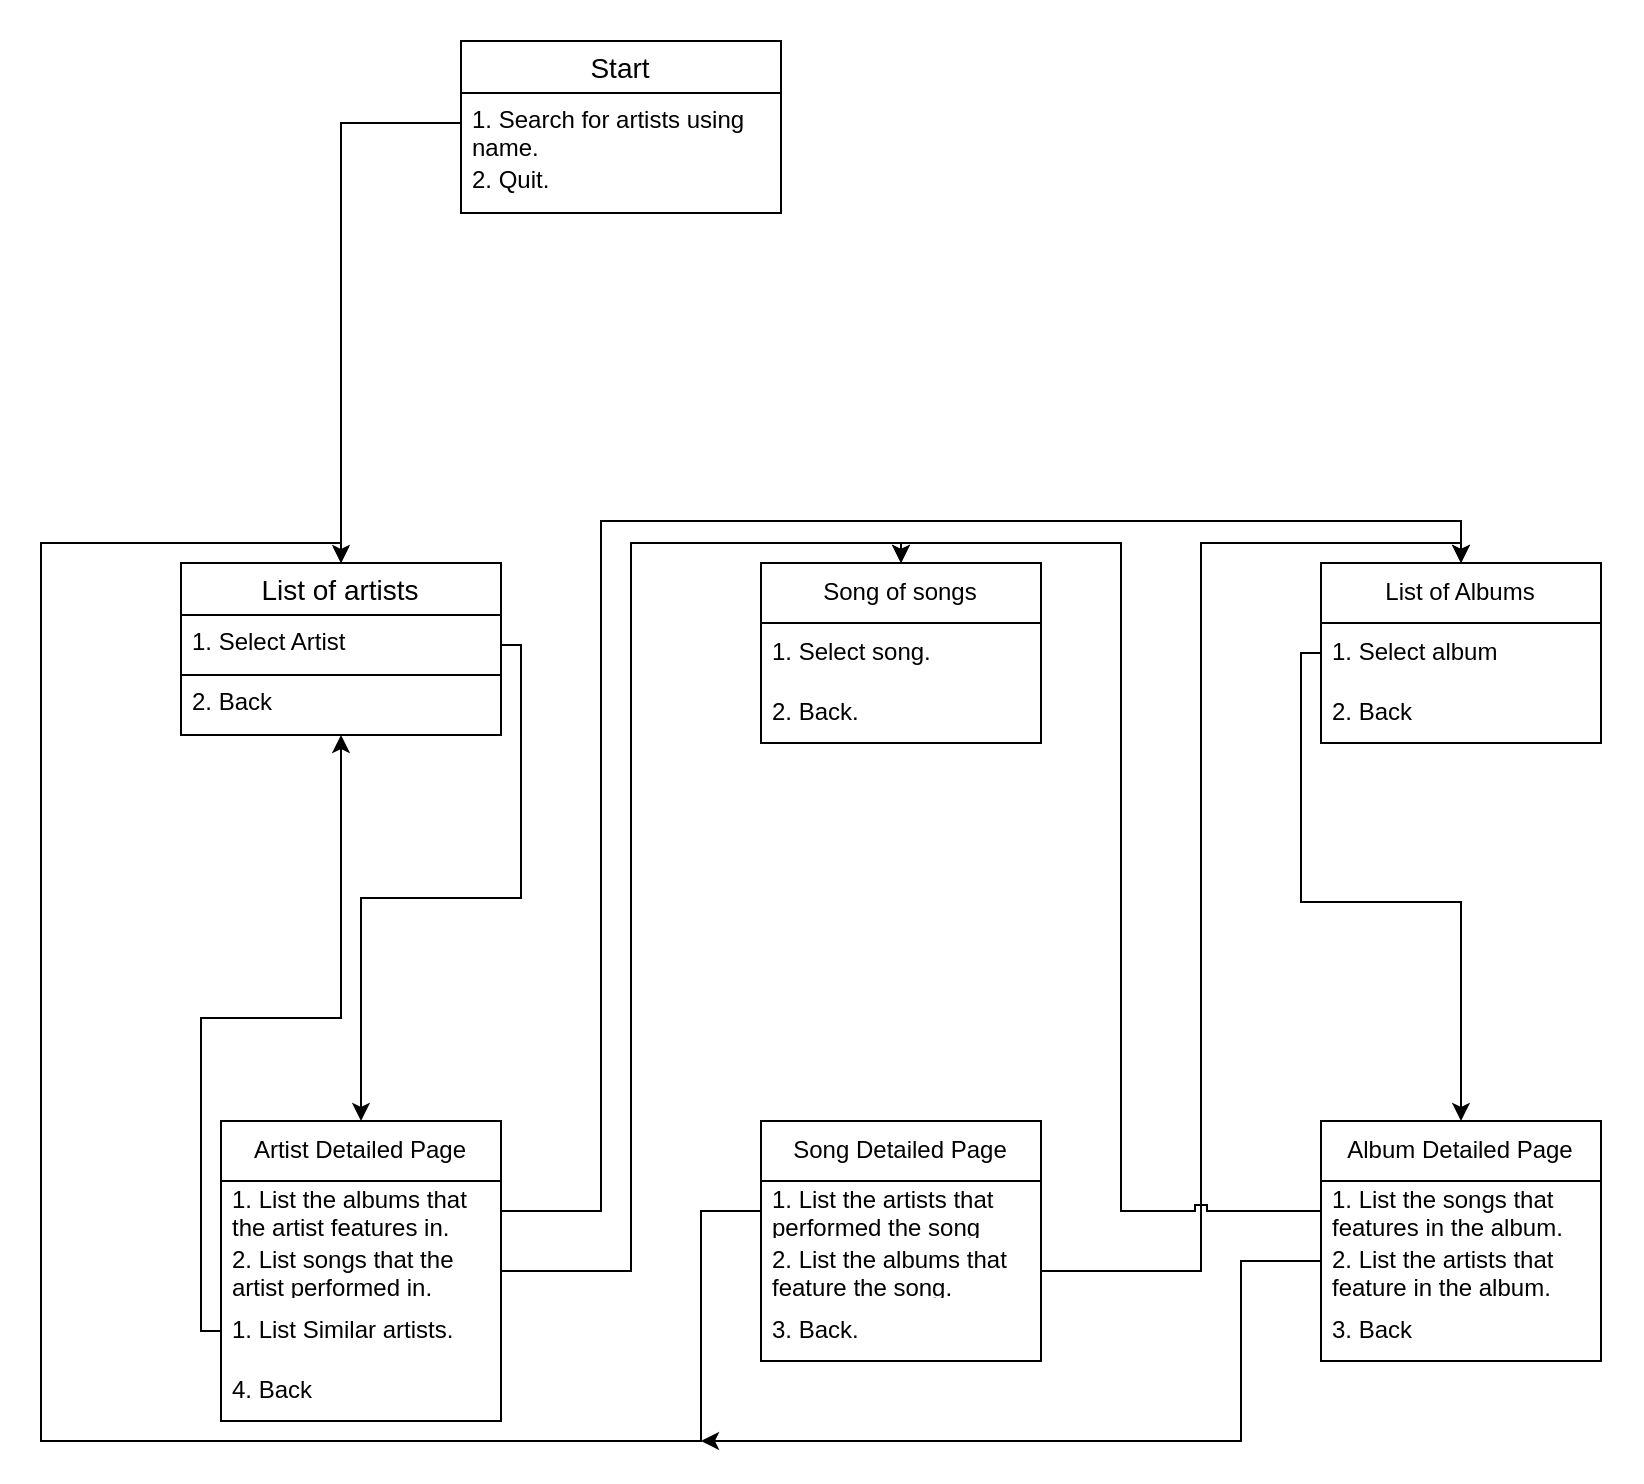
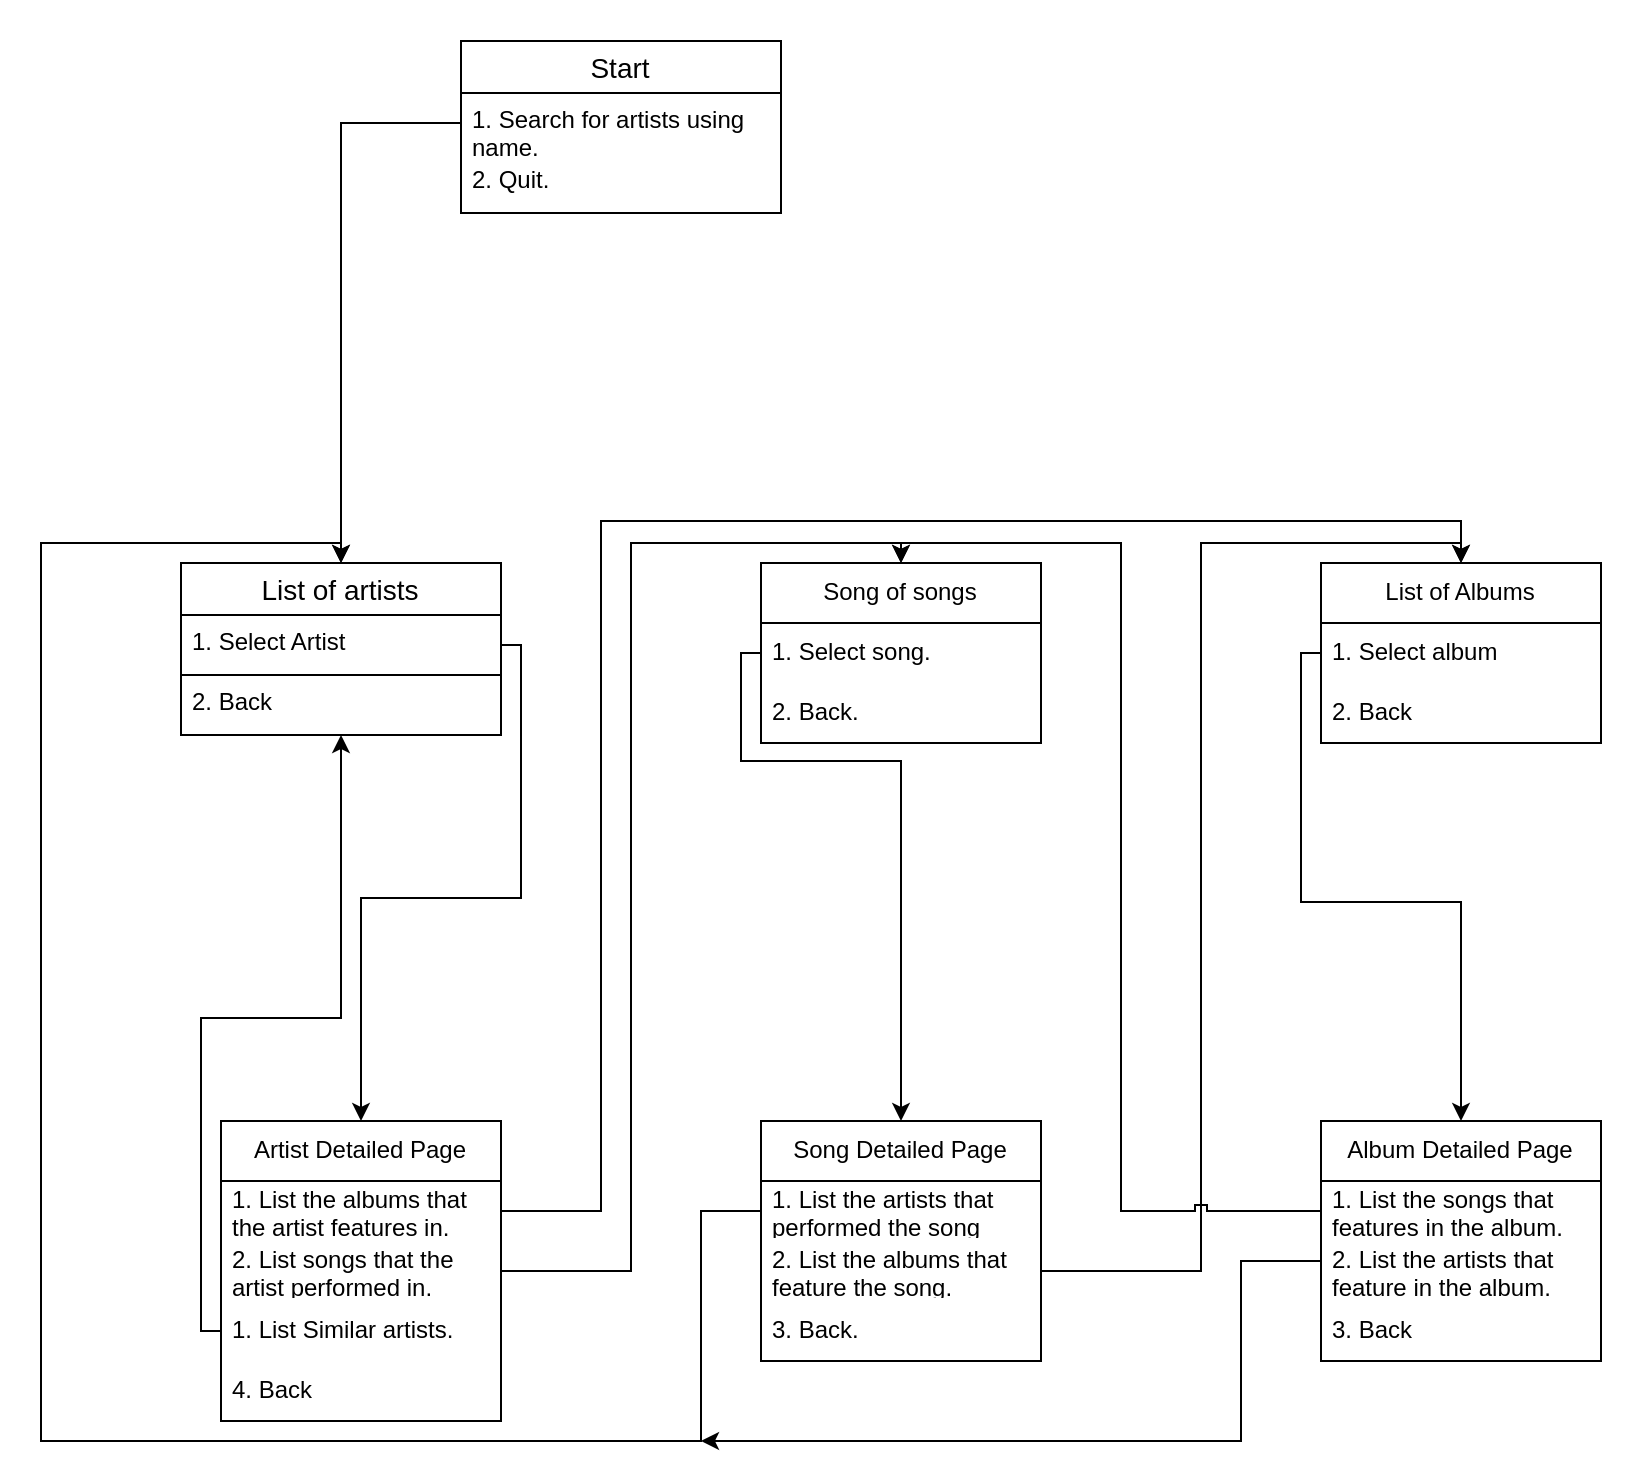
(333, 543) -> (333, 543)
none -> (901, 792)
